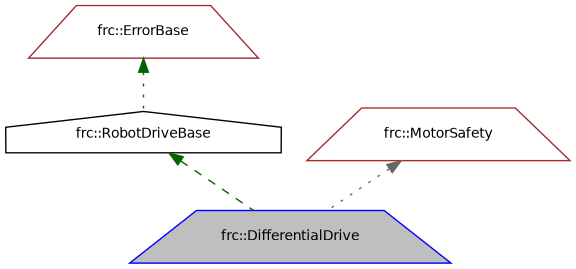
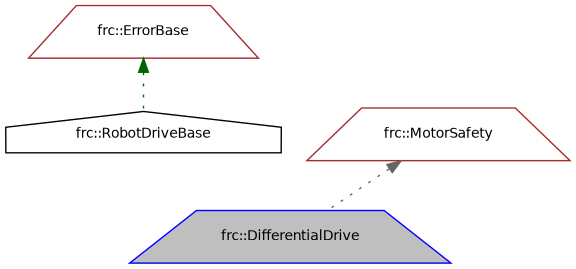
(217, 186) -> none
